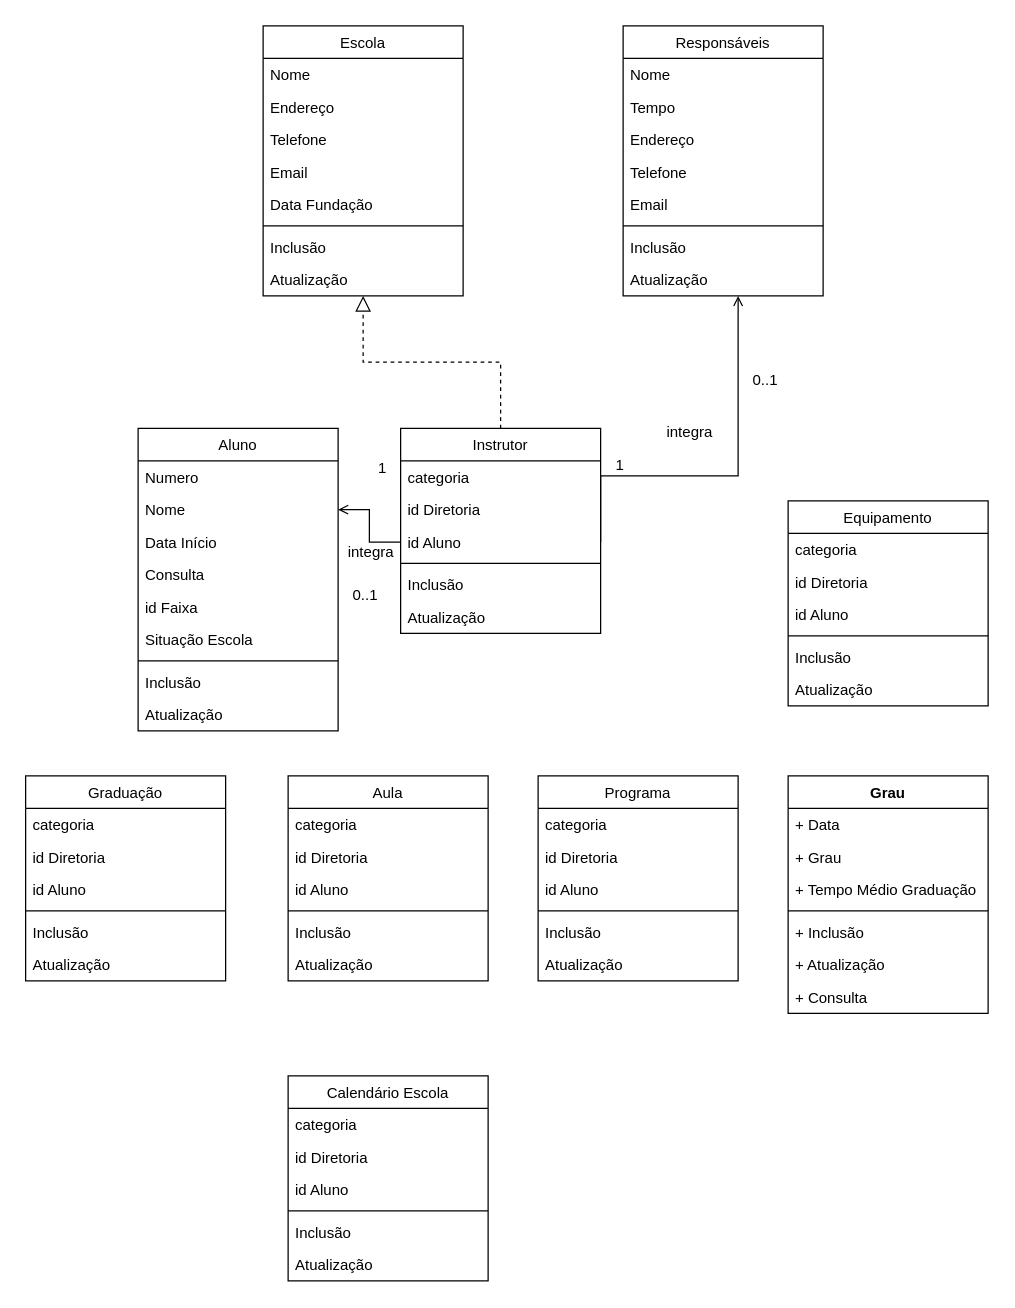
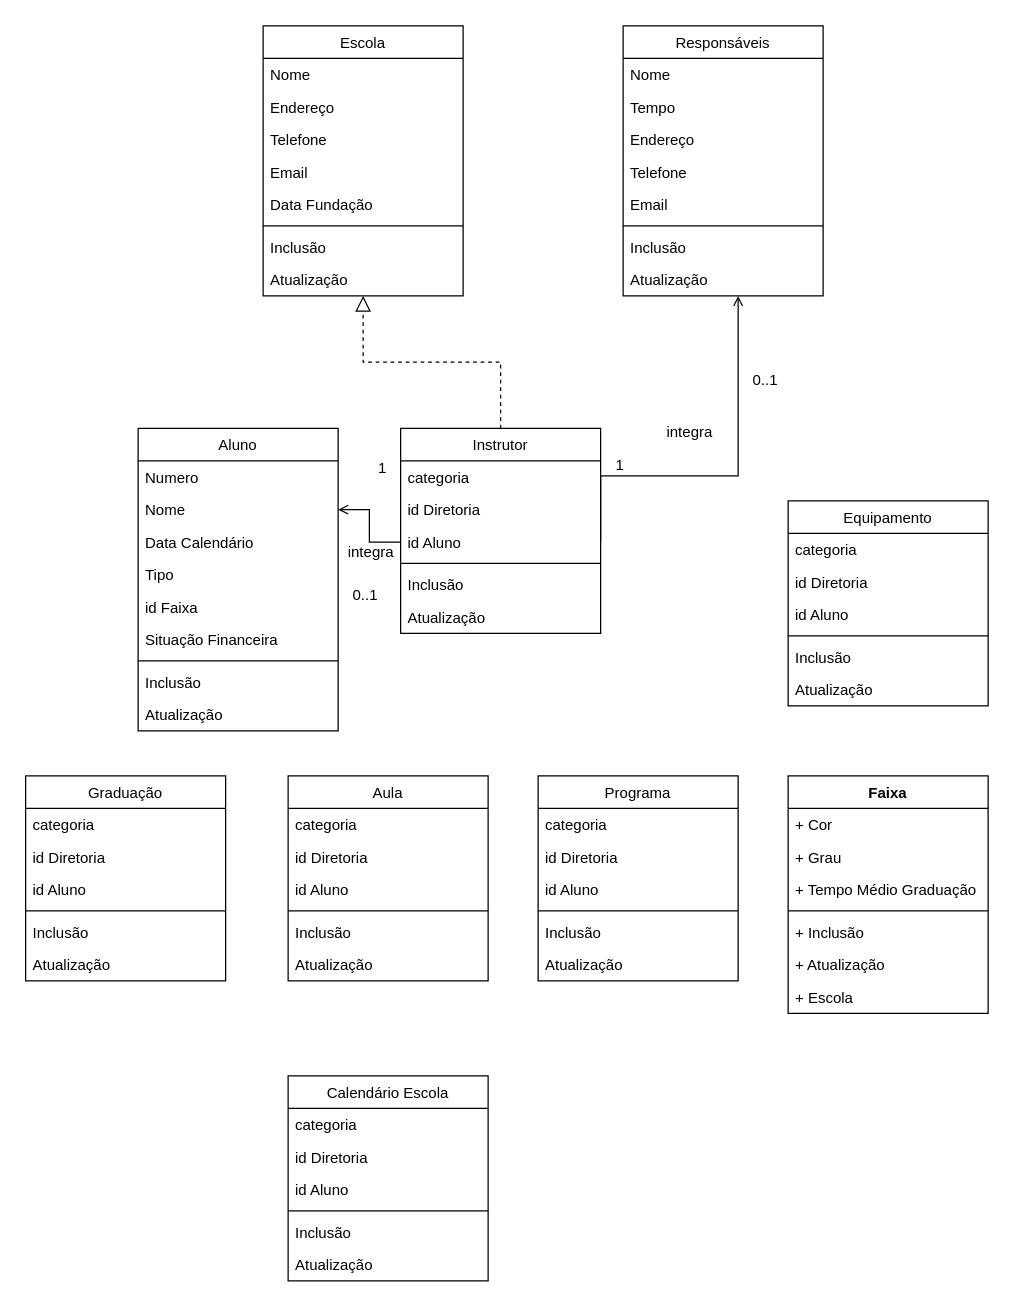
(187, 543) -> (202, 543)
(177, 575) -> (160, 575)
(202, 640) -> (217, 640)
(888, 793) -> (888, 793)
(818, 825) -> (814, 825)
(833, 998) -> (825, 998)
